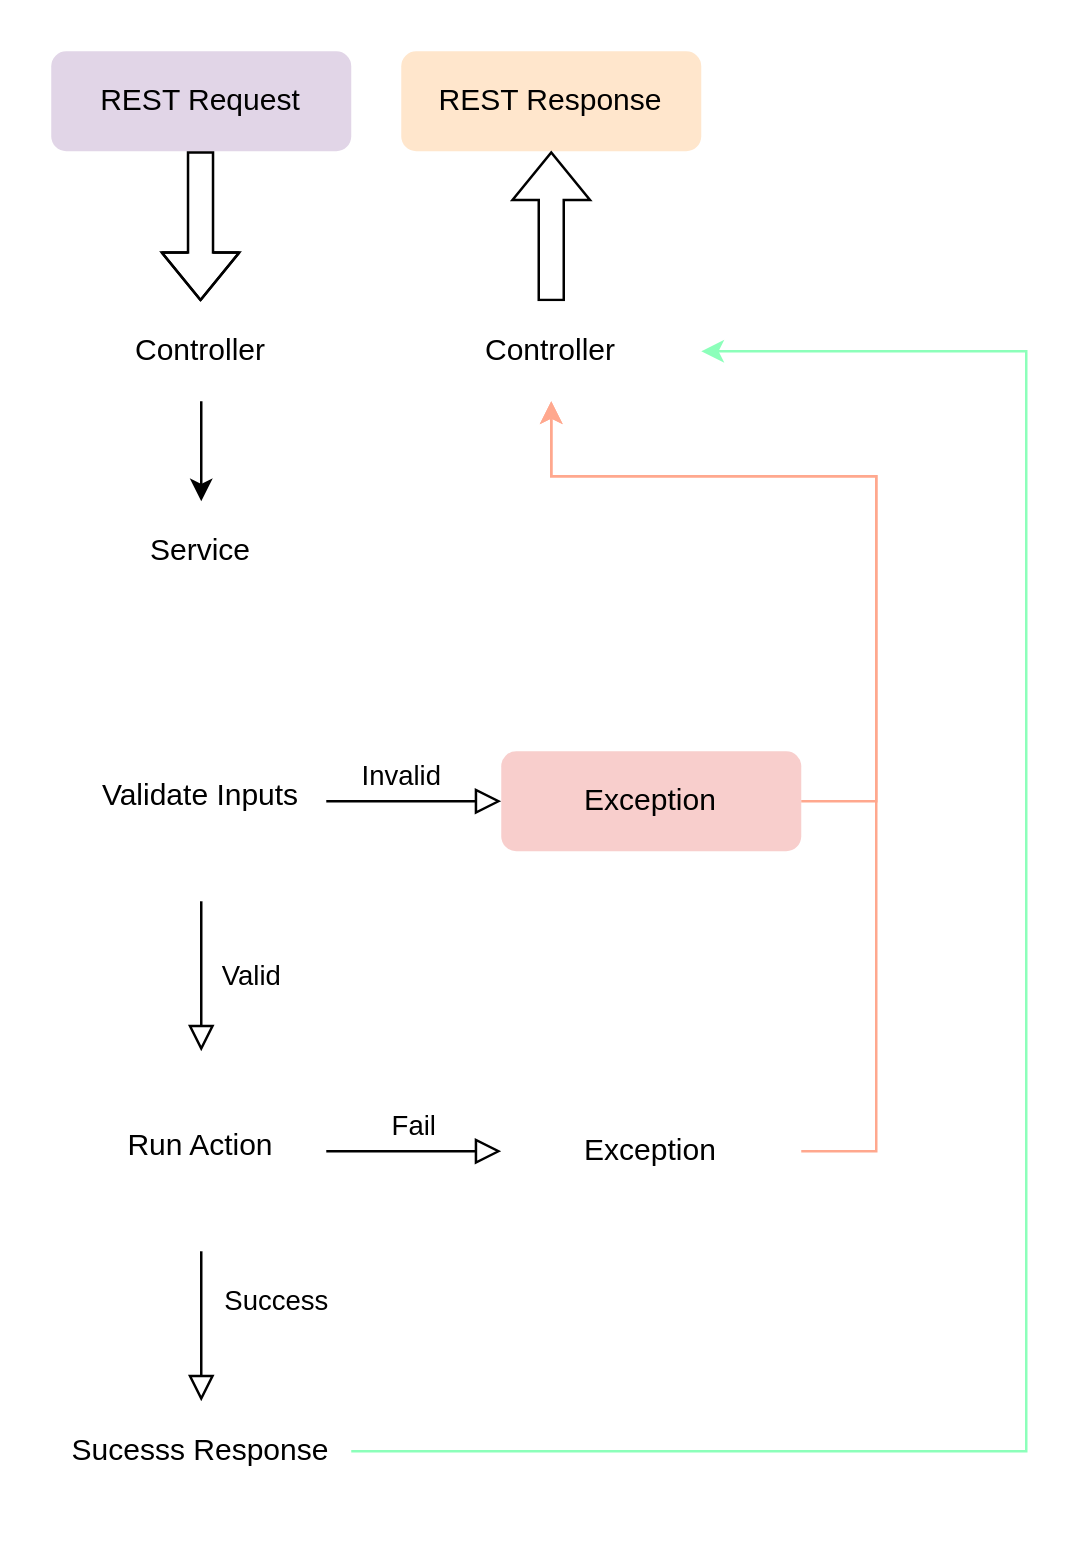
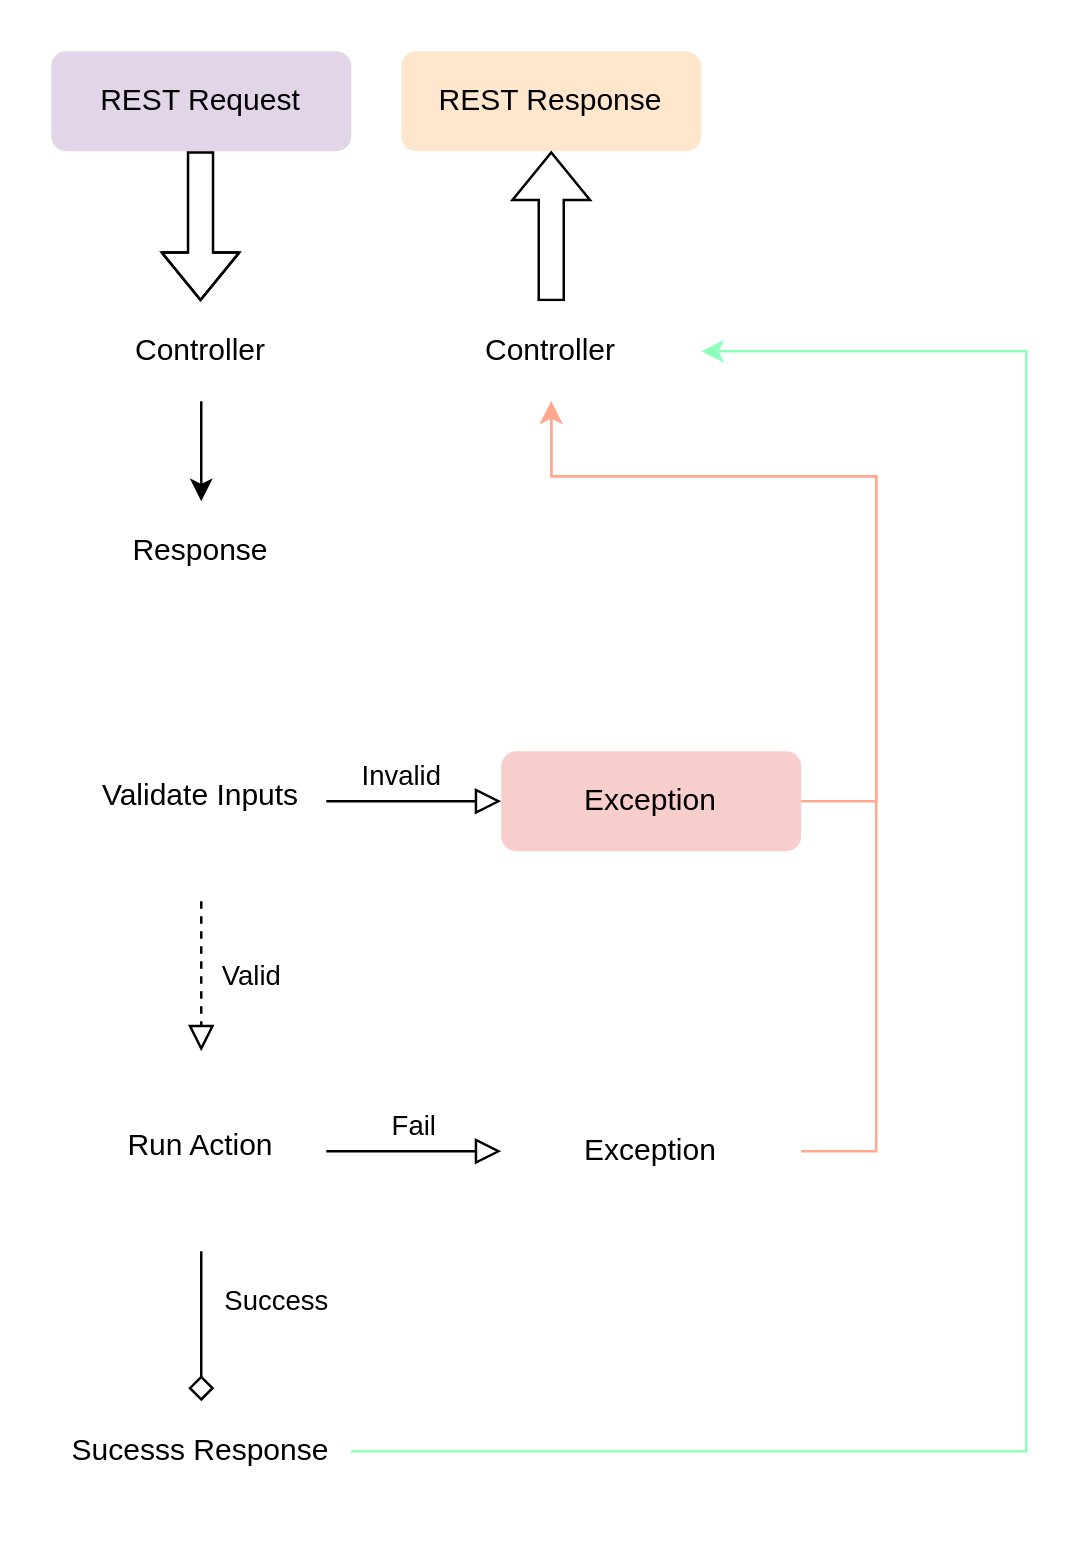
(201, 551) -> (201, 551)
(201, 967) -> (201, 967)
(201, 1374) -> (201, 1375)
